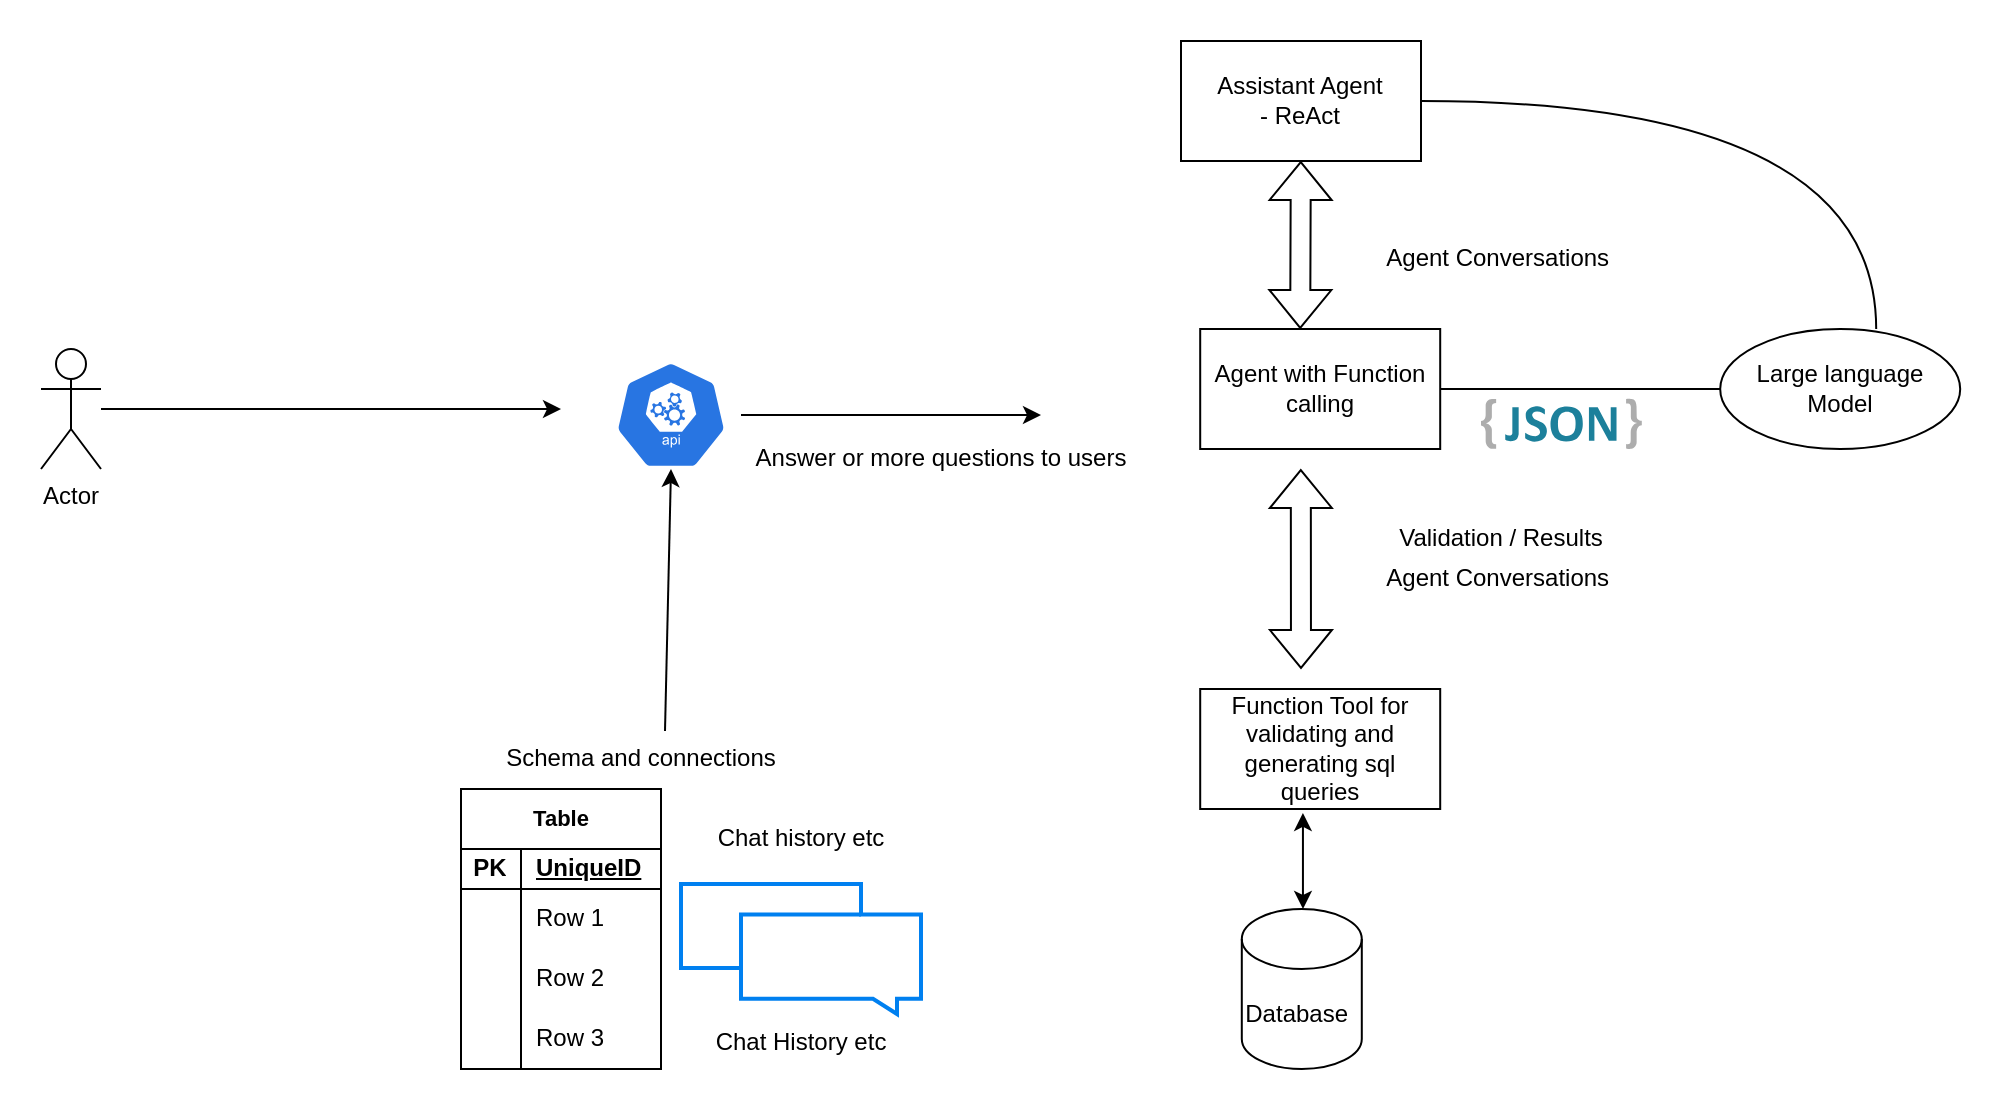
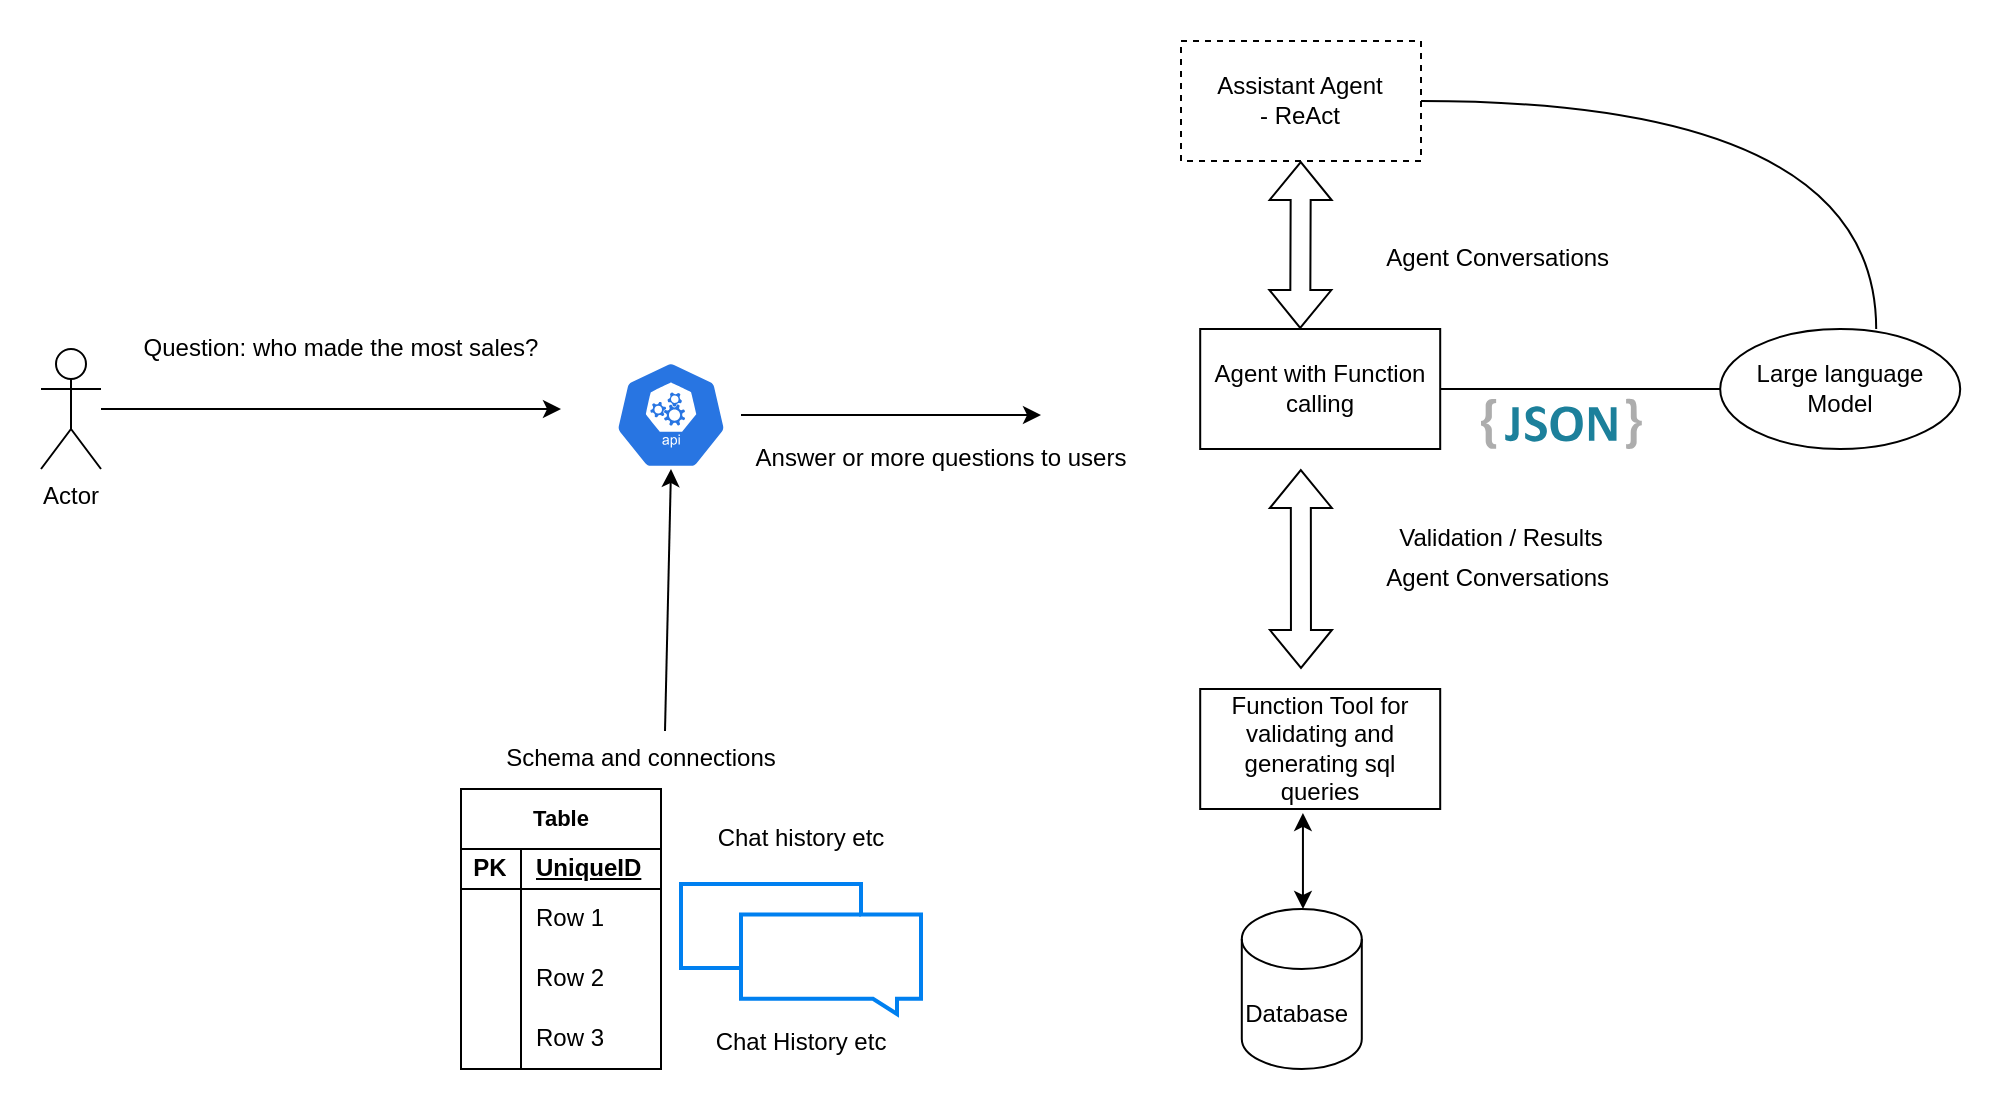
(1301, 101) -> (1301, 101)
none -> (341, 349)
